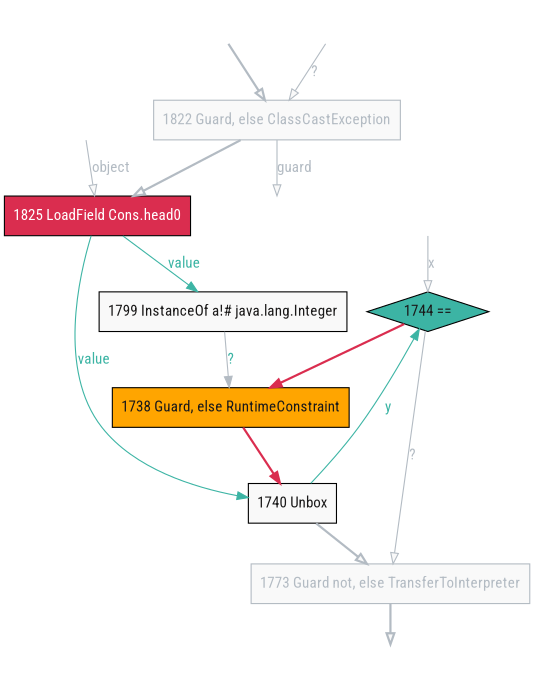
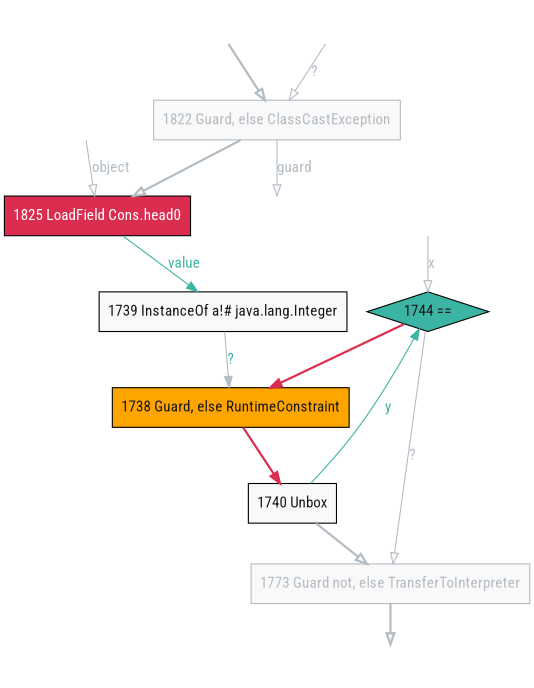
(223, 312) -> (223, 312)
(90, 408) -> none
